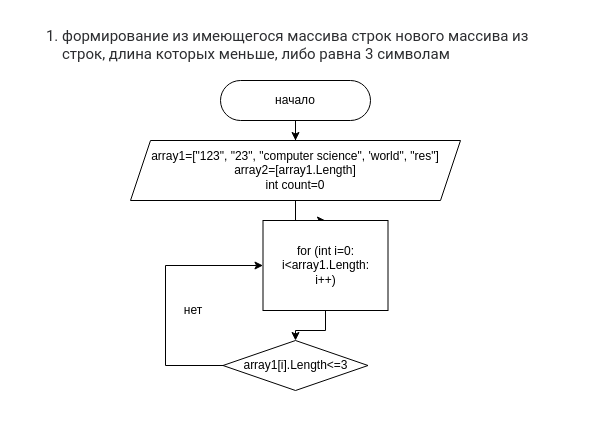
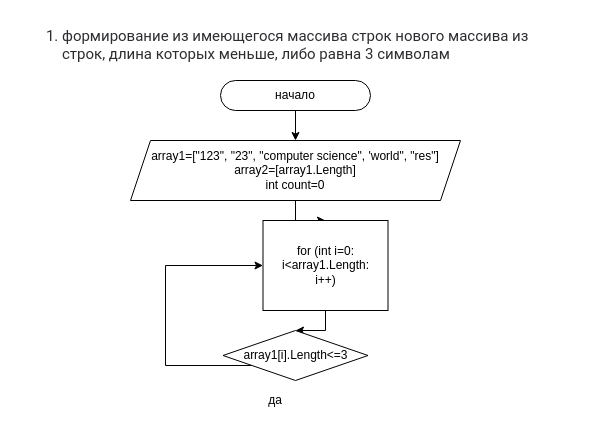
(296, 101) -> (296, 96)
(193, 311) -> none
(296, 366) -> (296, 356)
none -> (276, 401)
